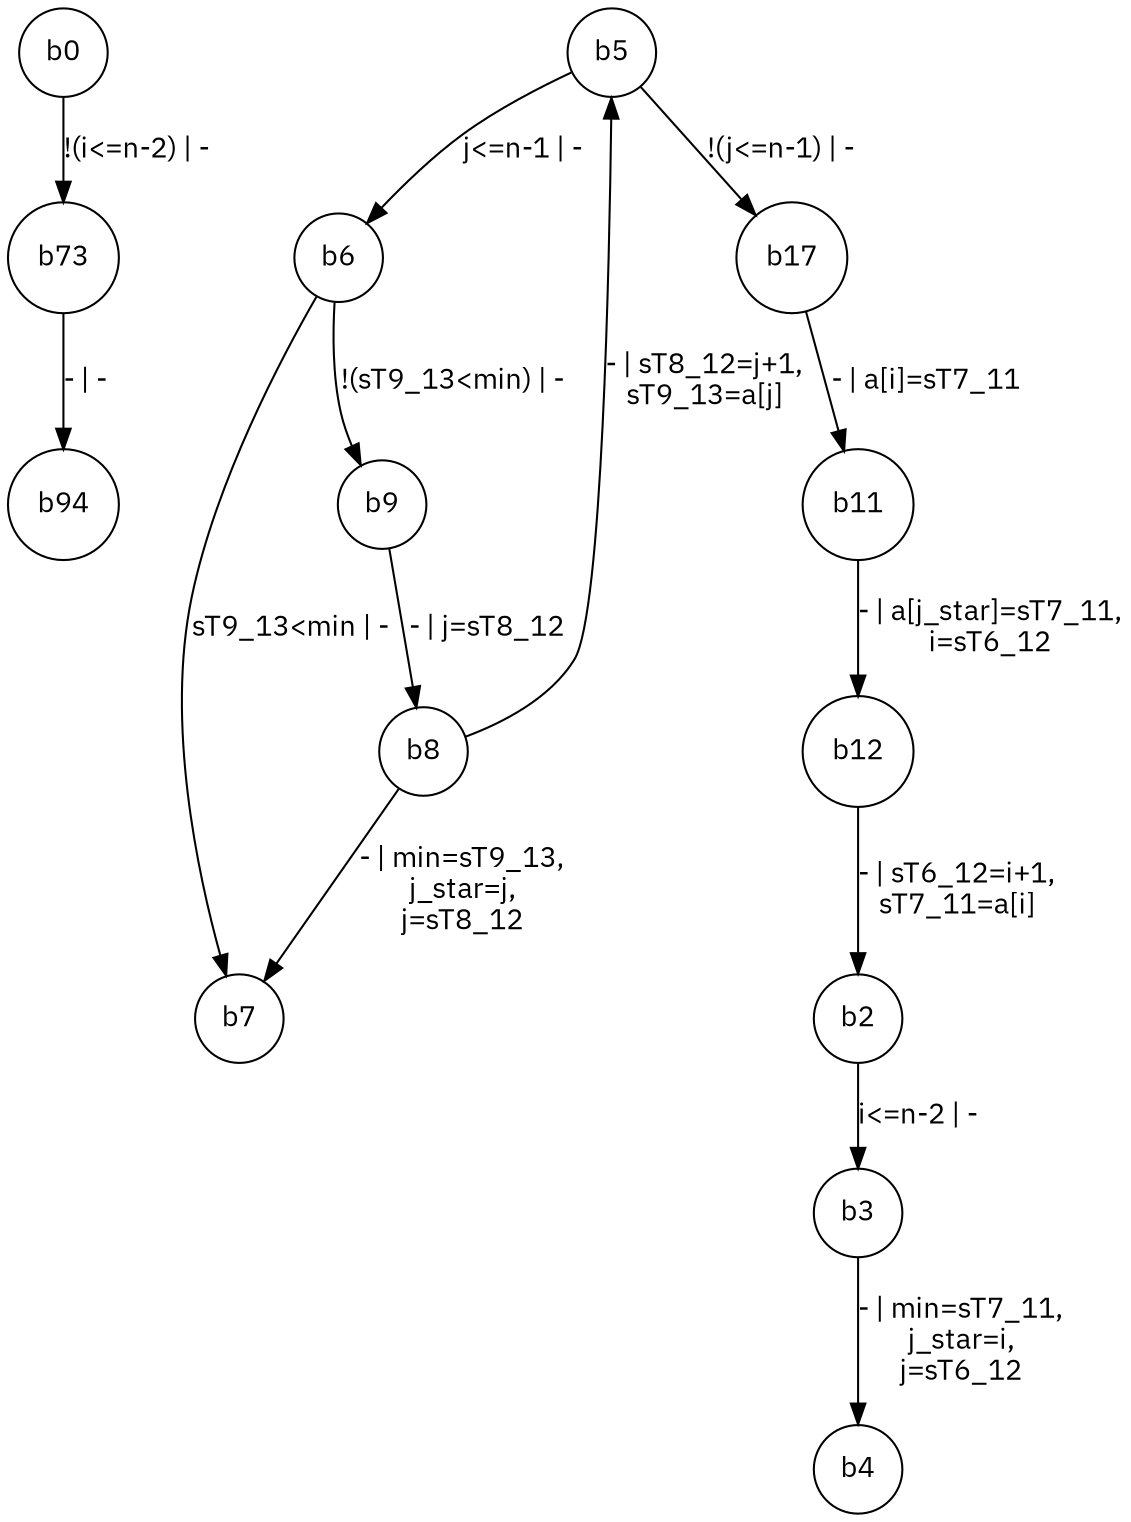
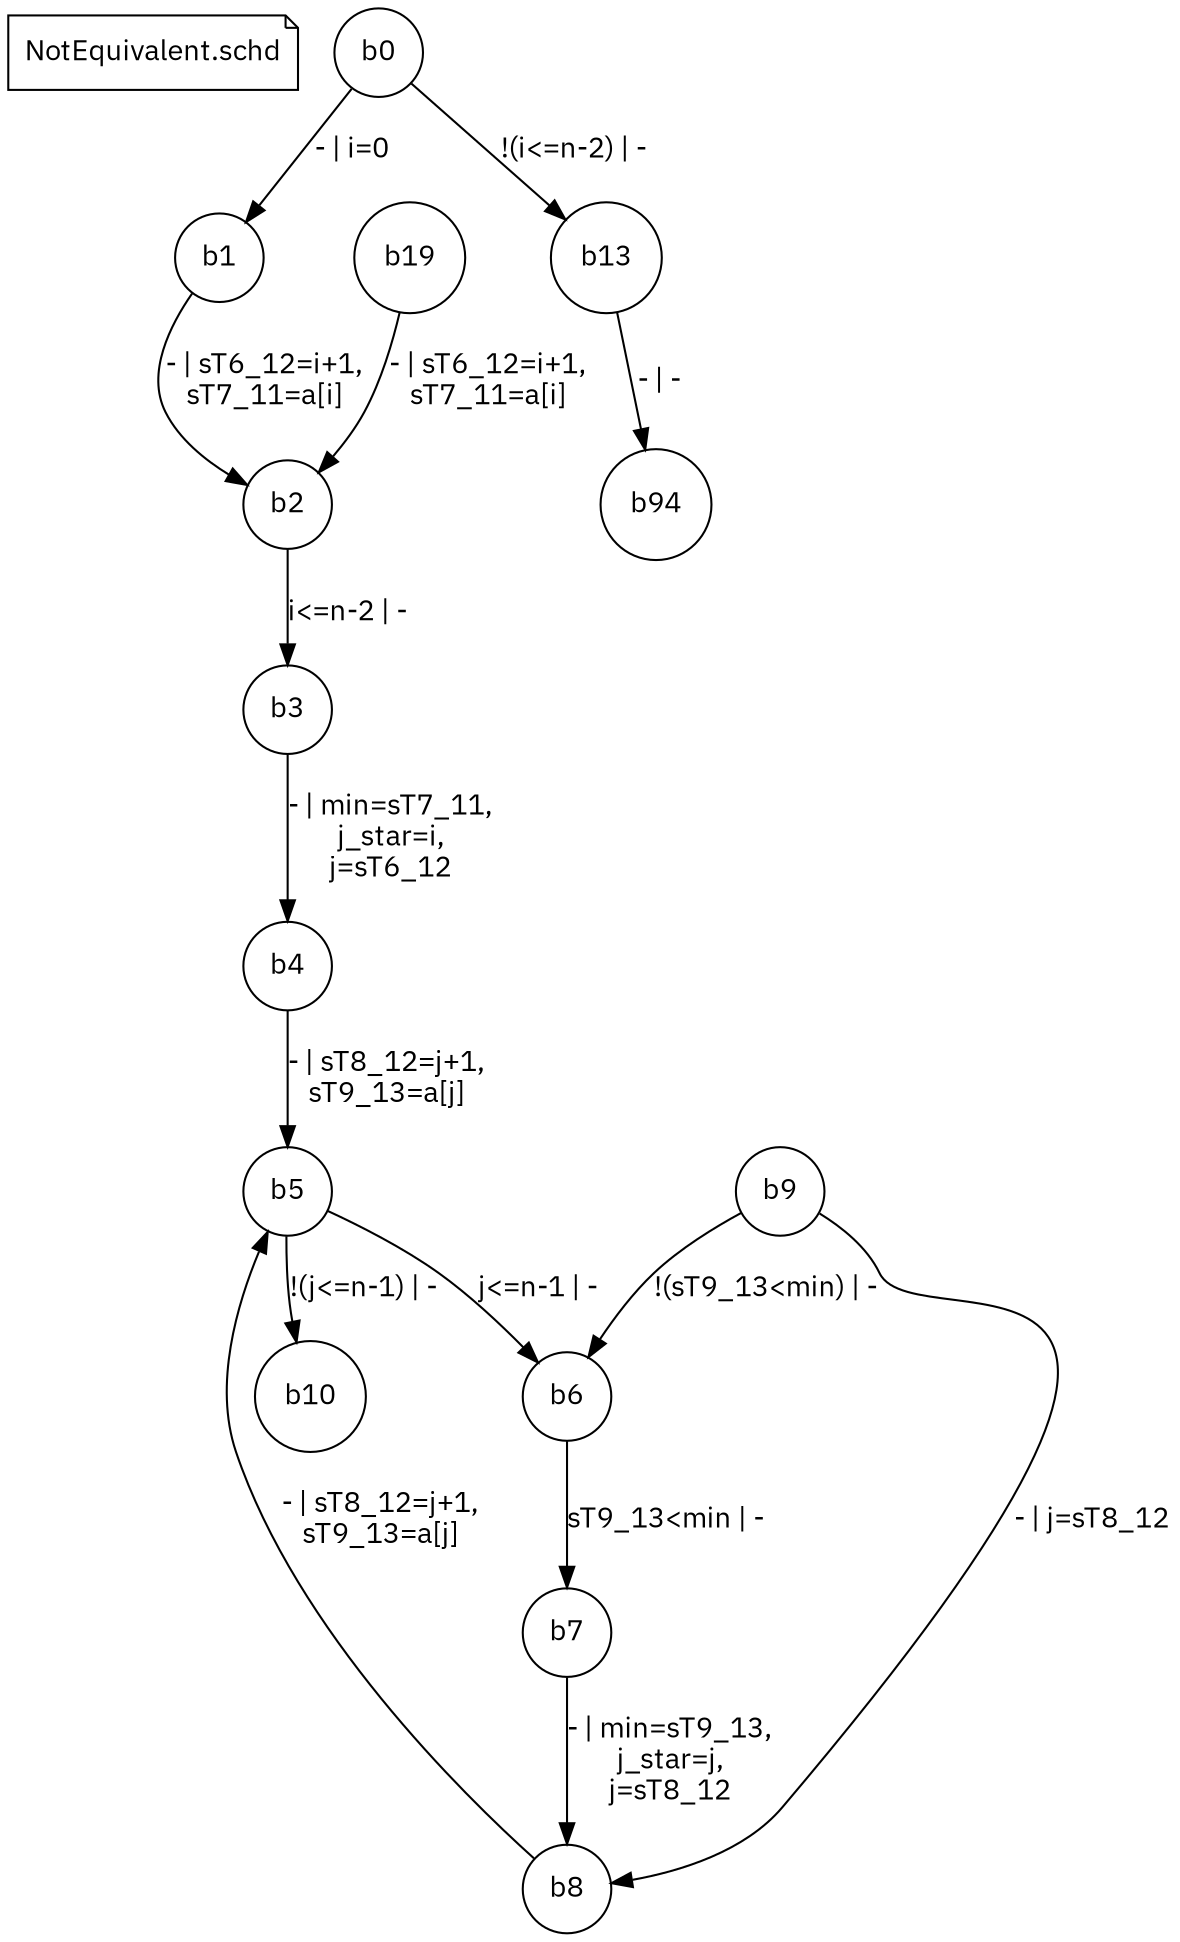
none -> (153, 53)
(63, 258) -> (606, 258)
none -> (219, 258)
(792, 258) -> (310, 1397)
(335, 375) -> (662, 1266)
(858, 505) -> none
(858, 751) -> (410, 258)
(338, 876) -> (567, 1750)
none -> (288, 1068)
